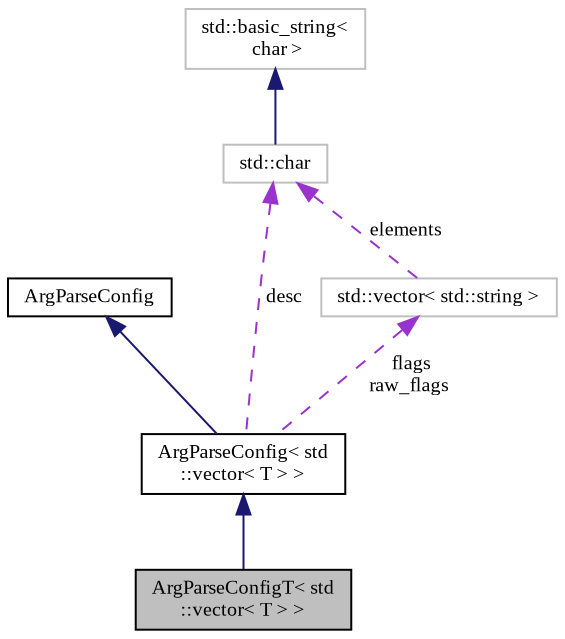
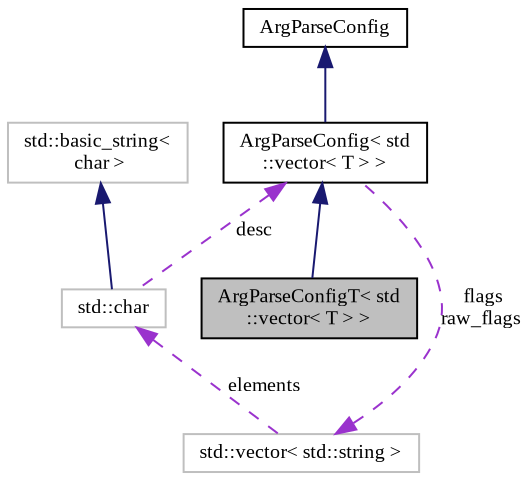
(257, 318) -> (203, 242)
